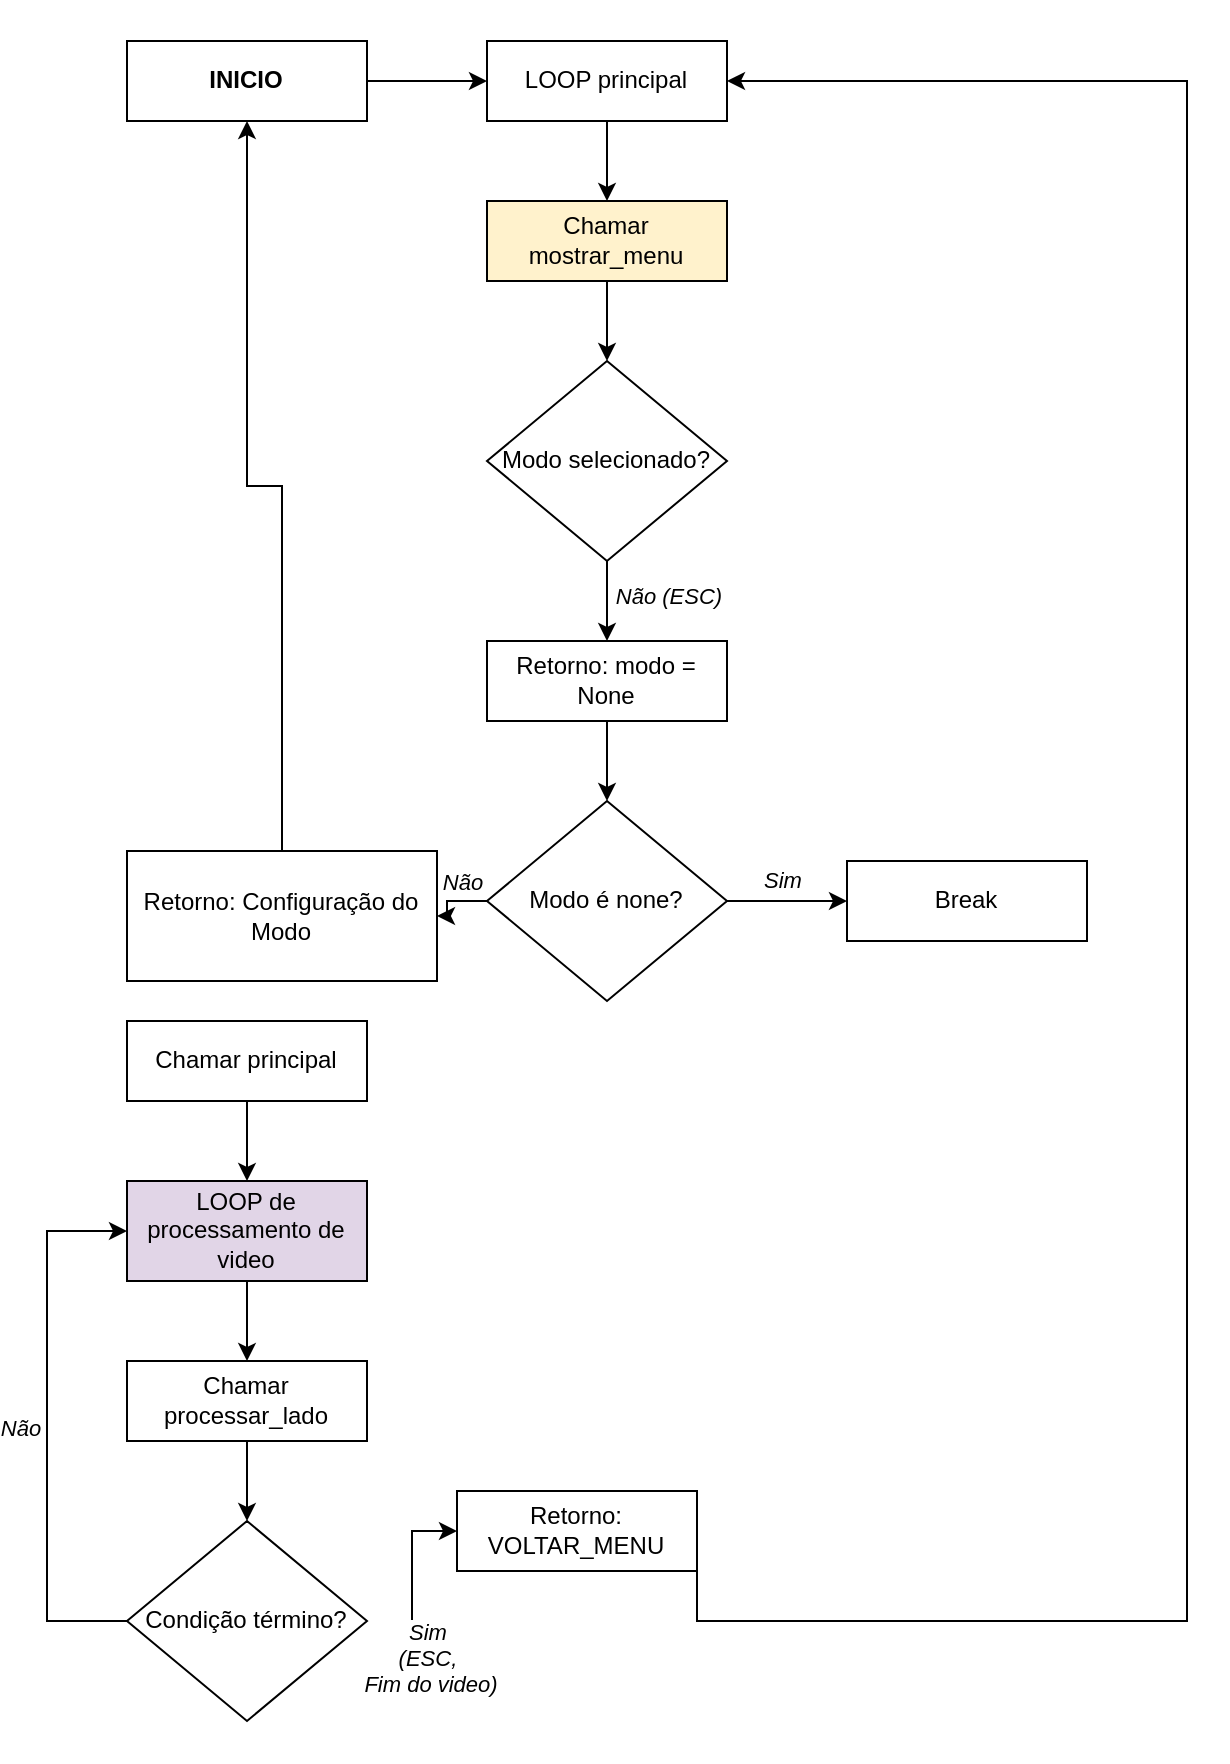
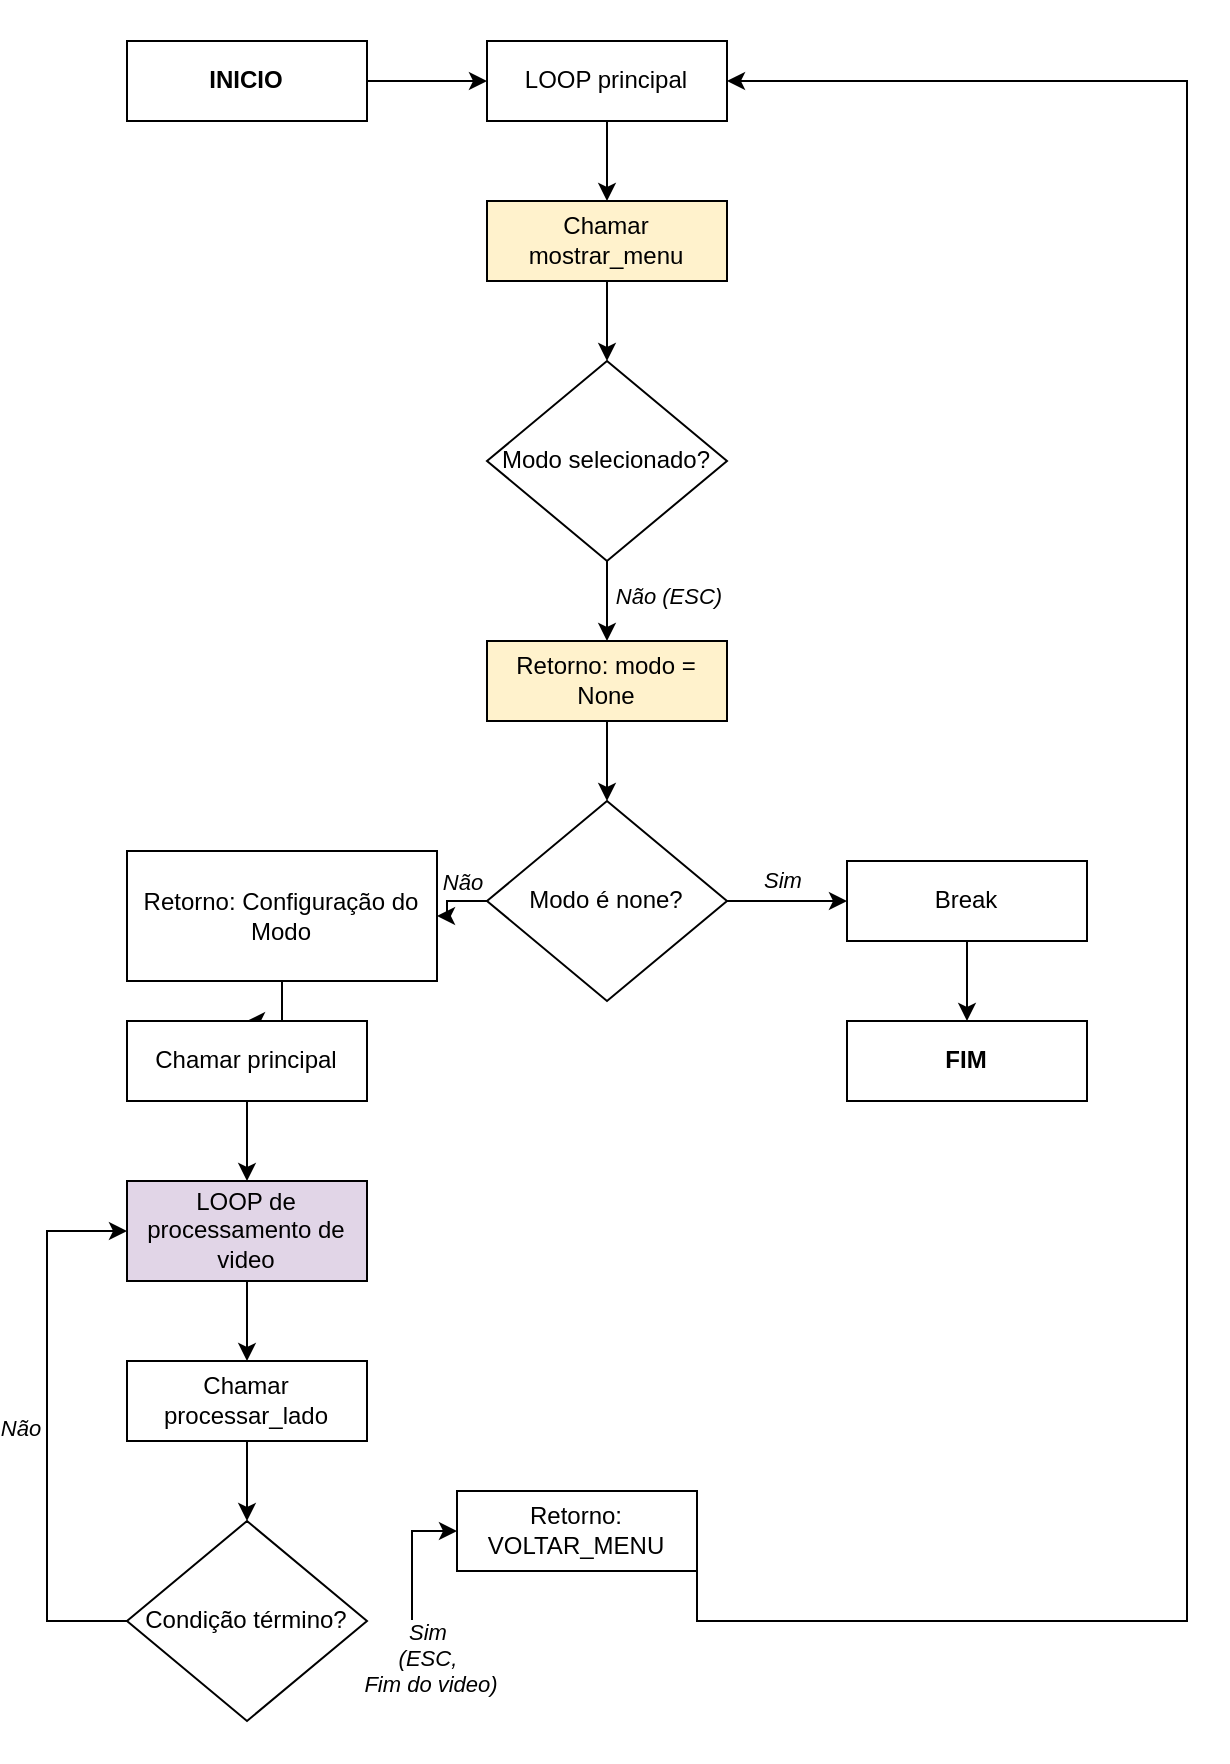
(271, 486) -> (282, 1002)
(607, 681) -> (607, 681)
none -> (967, 974)
none -> (967, 1061)
